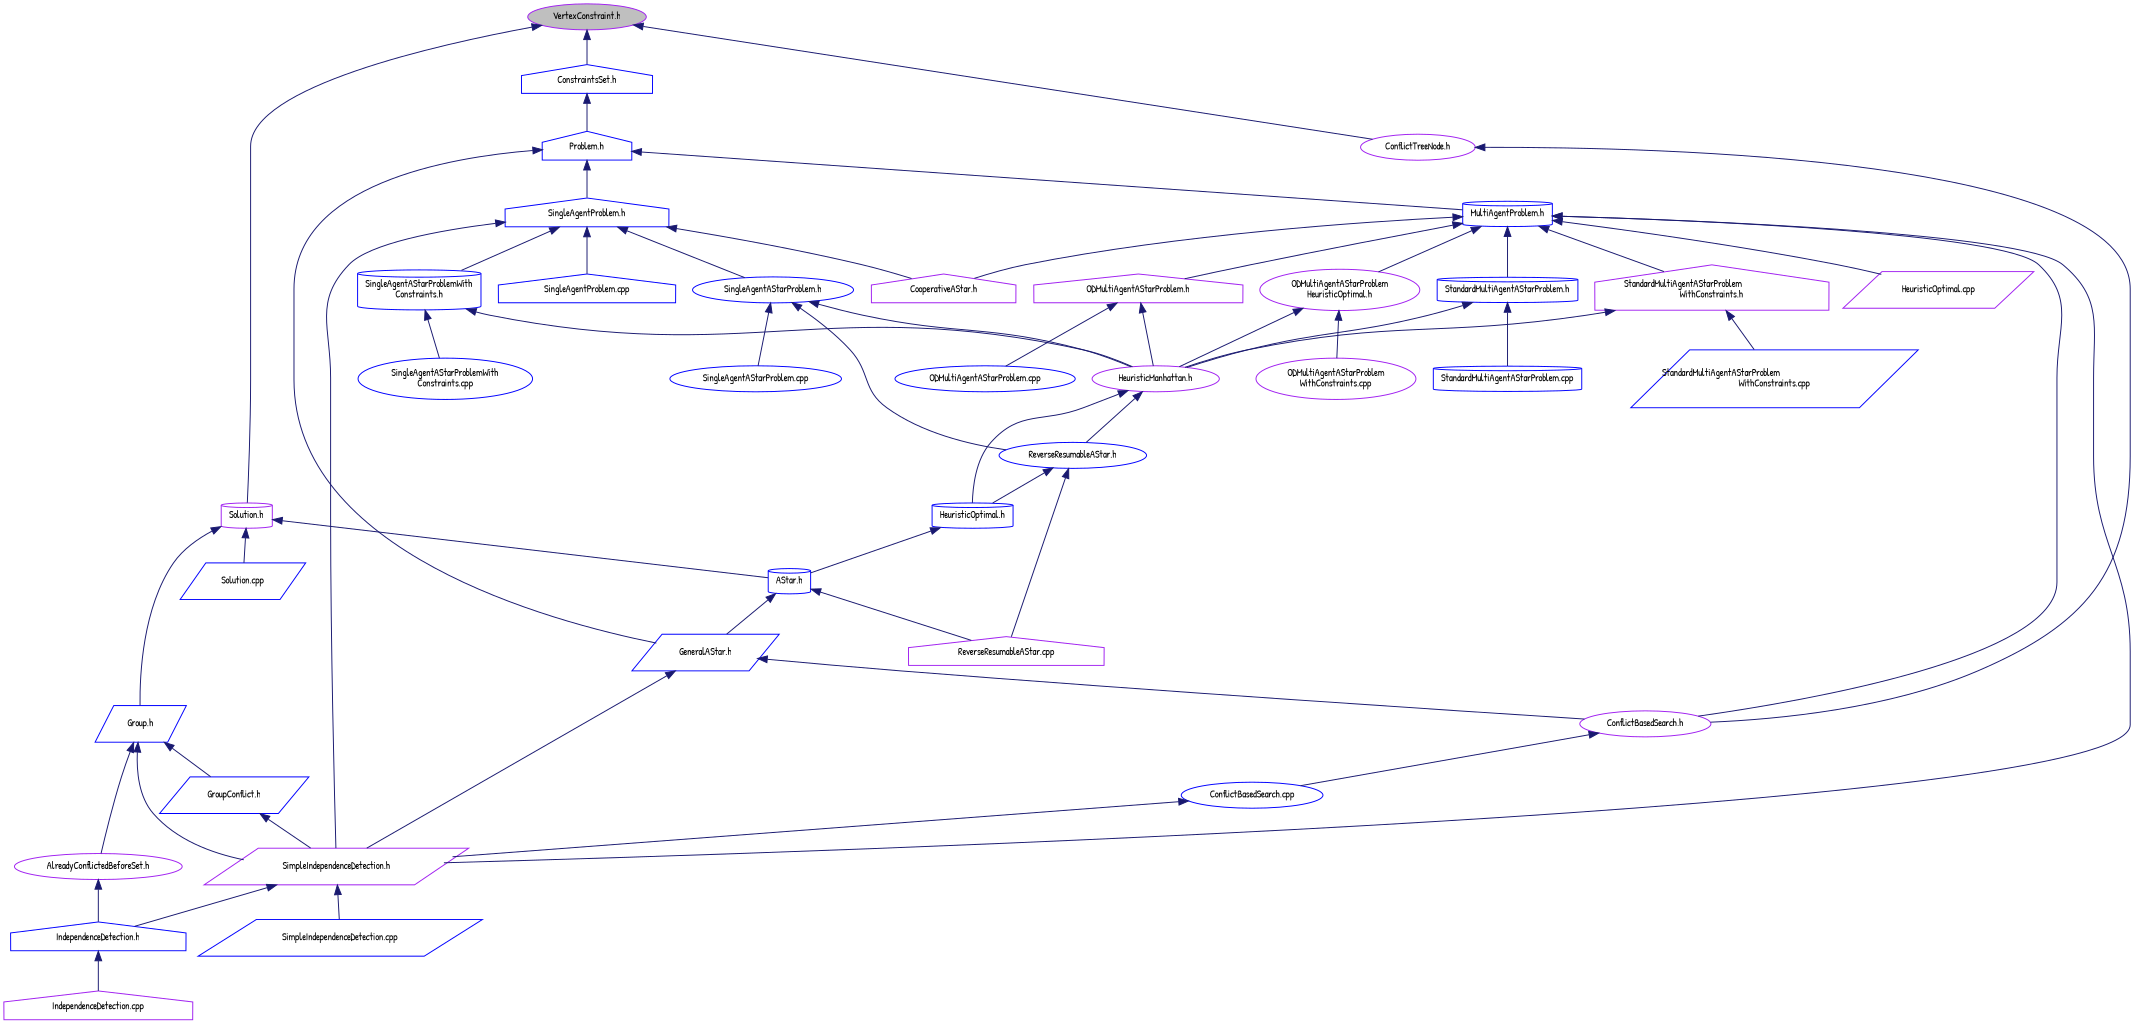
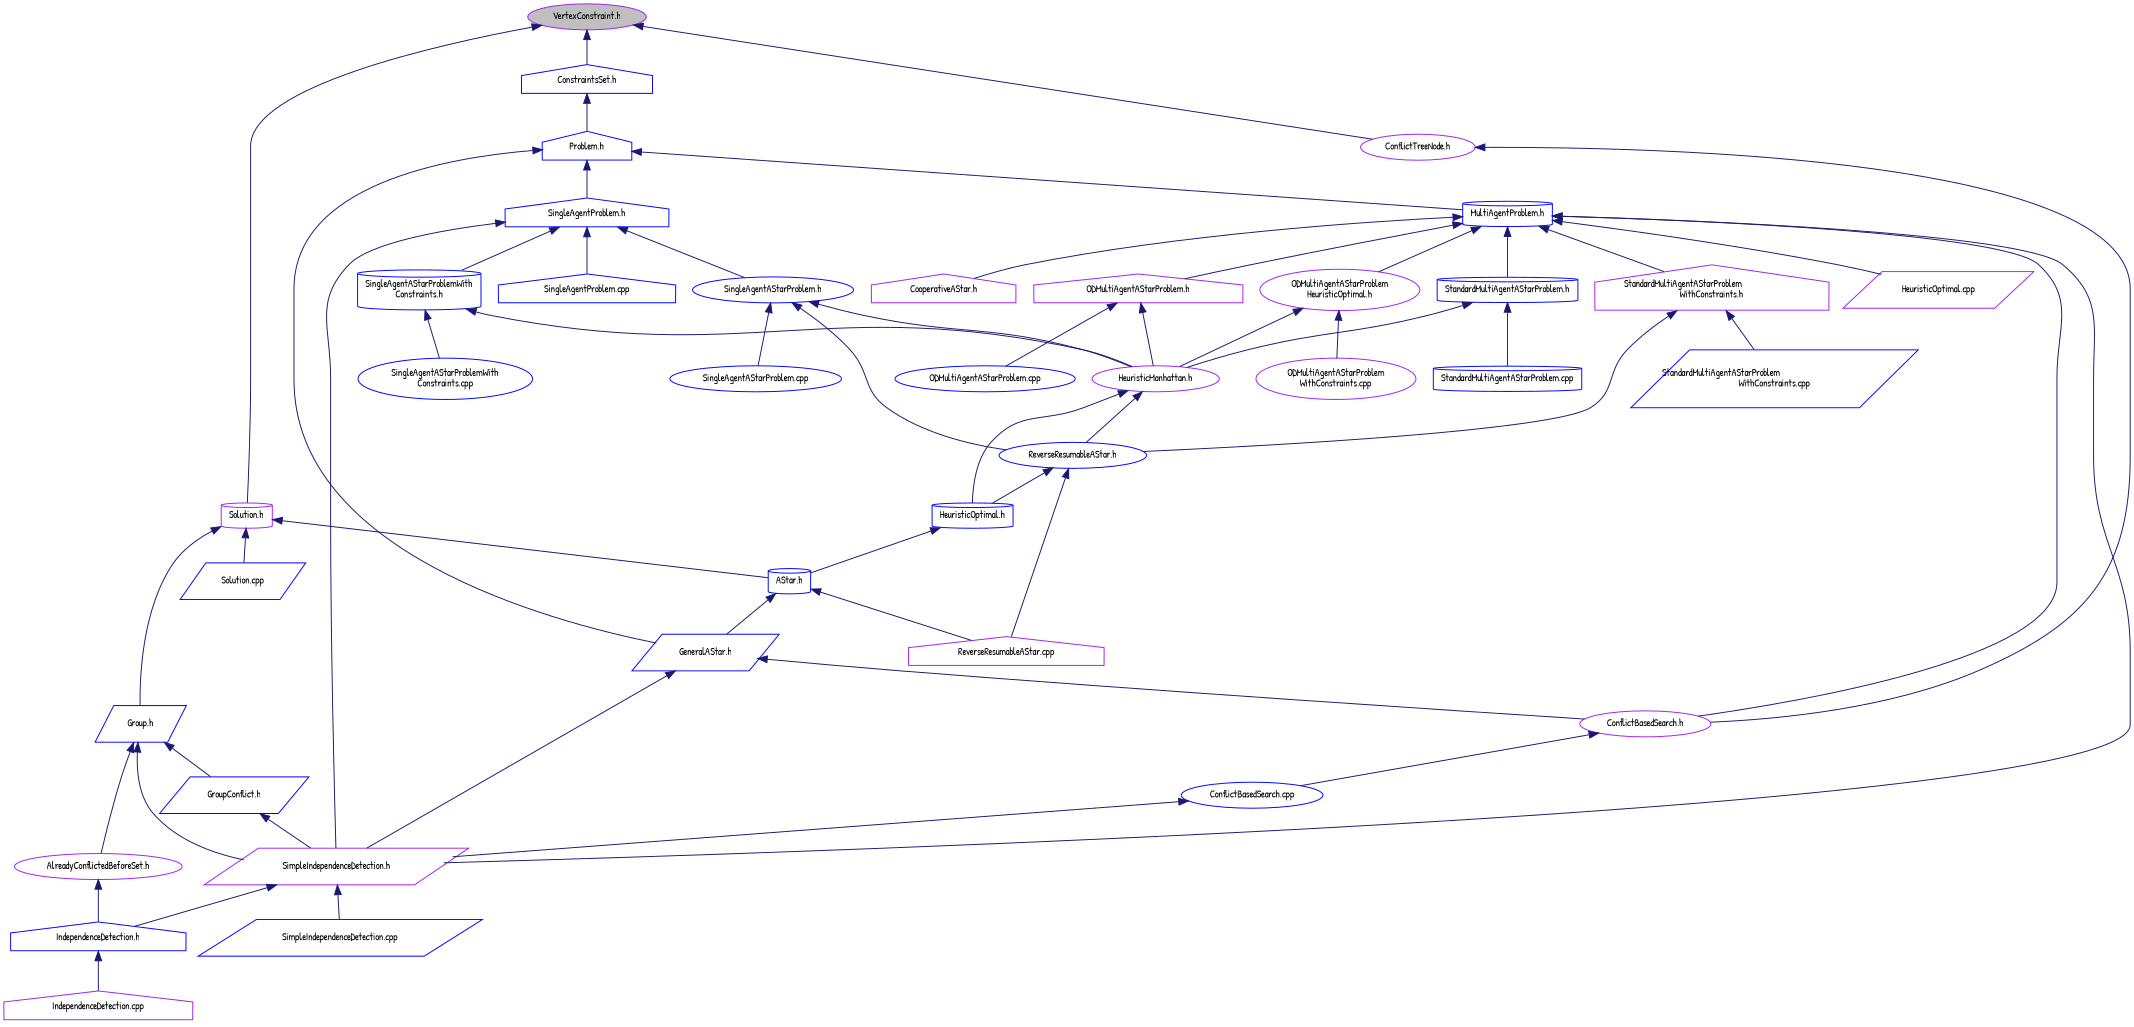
(795, 250) -> none
(1394, 331) -> (1429, 433)
